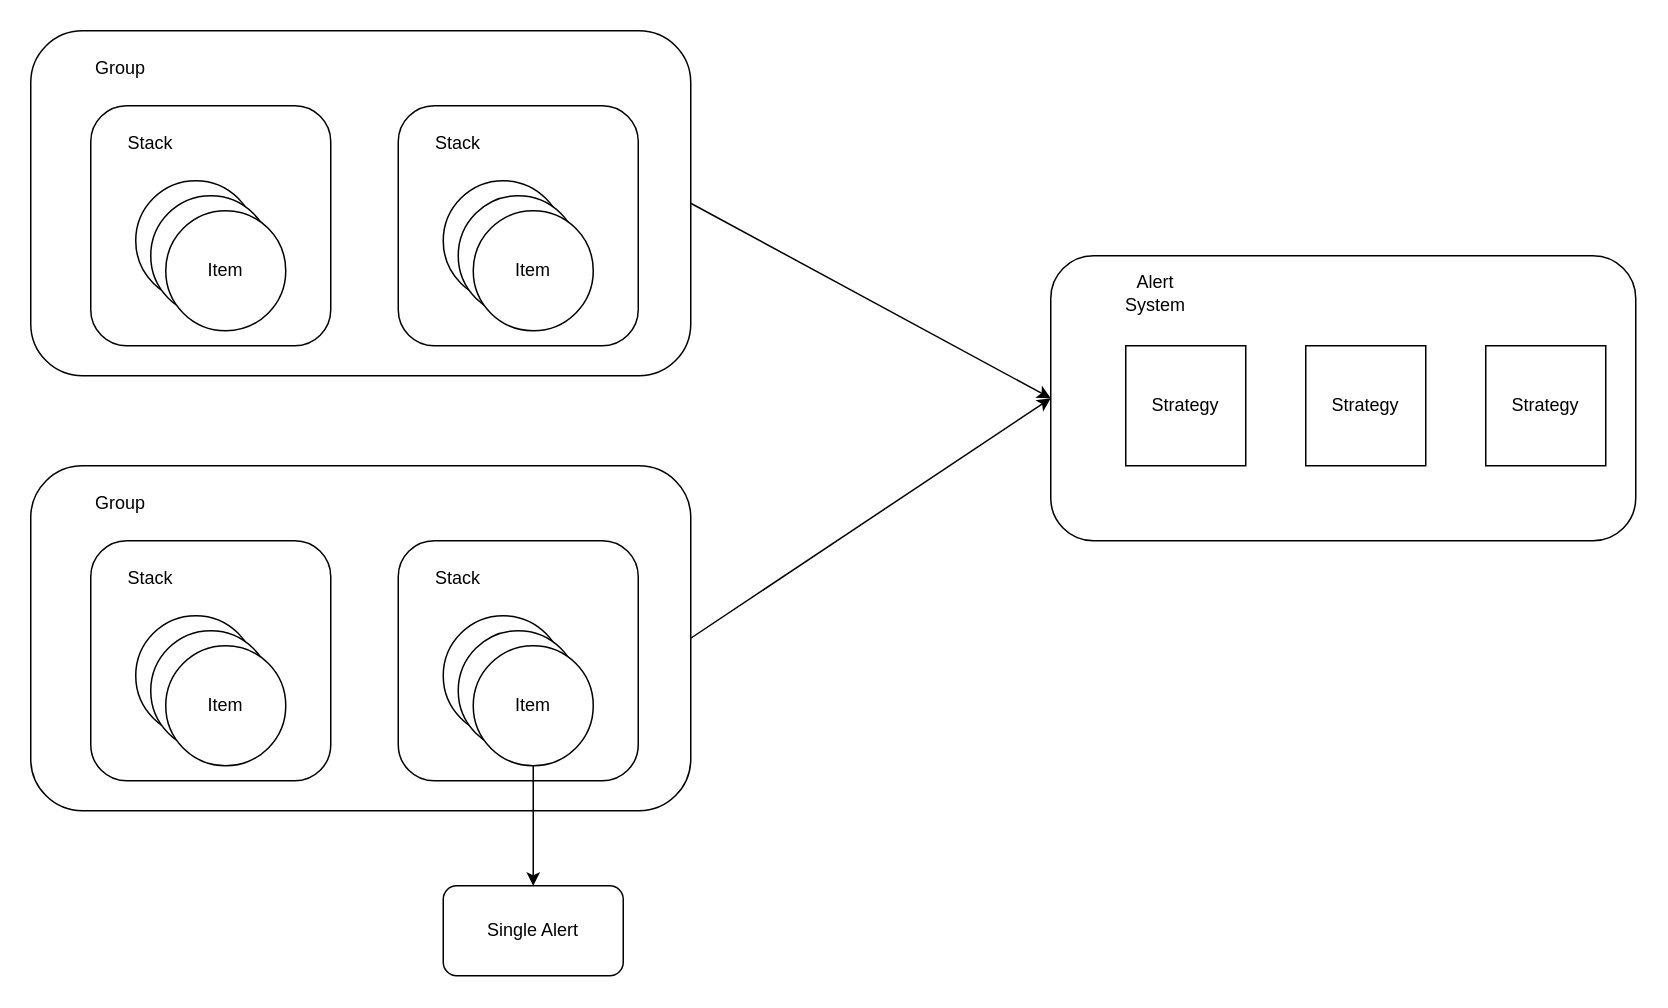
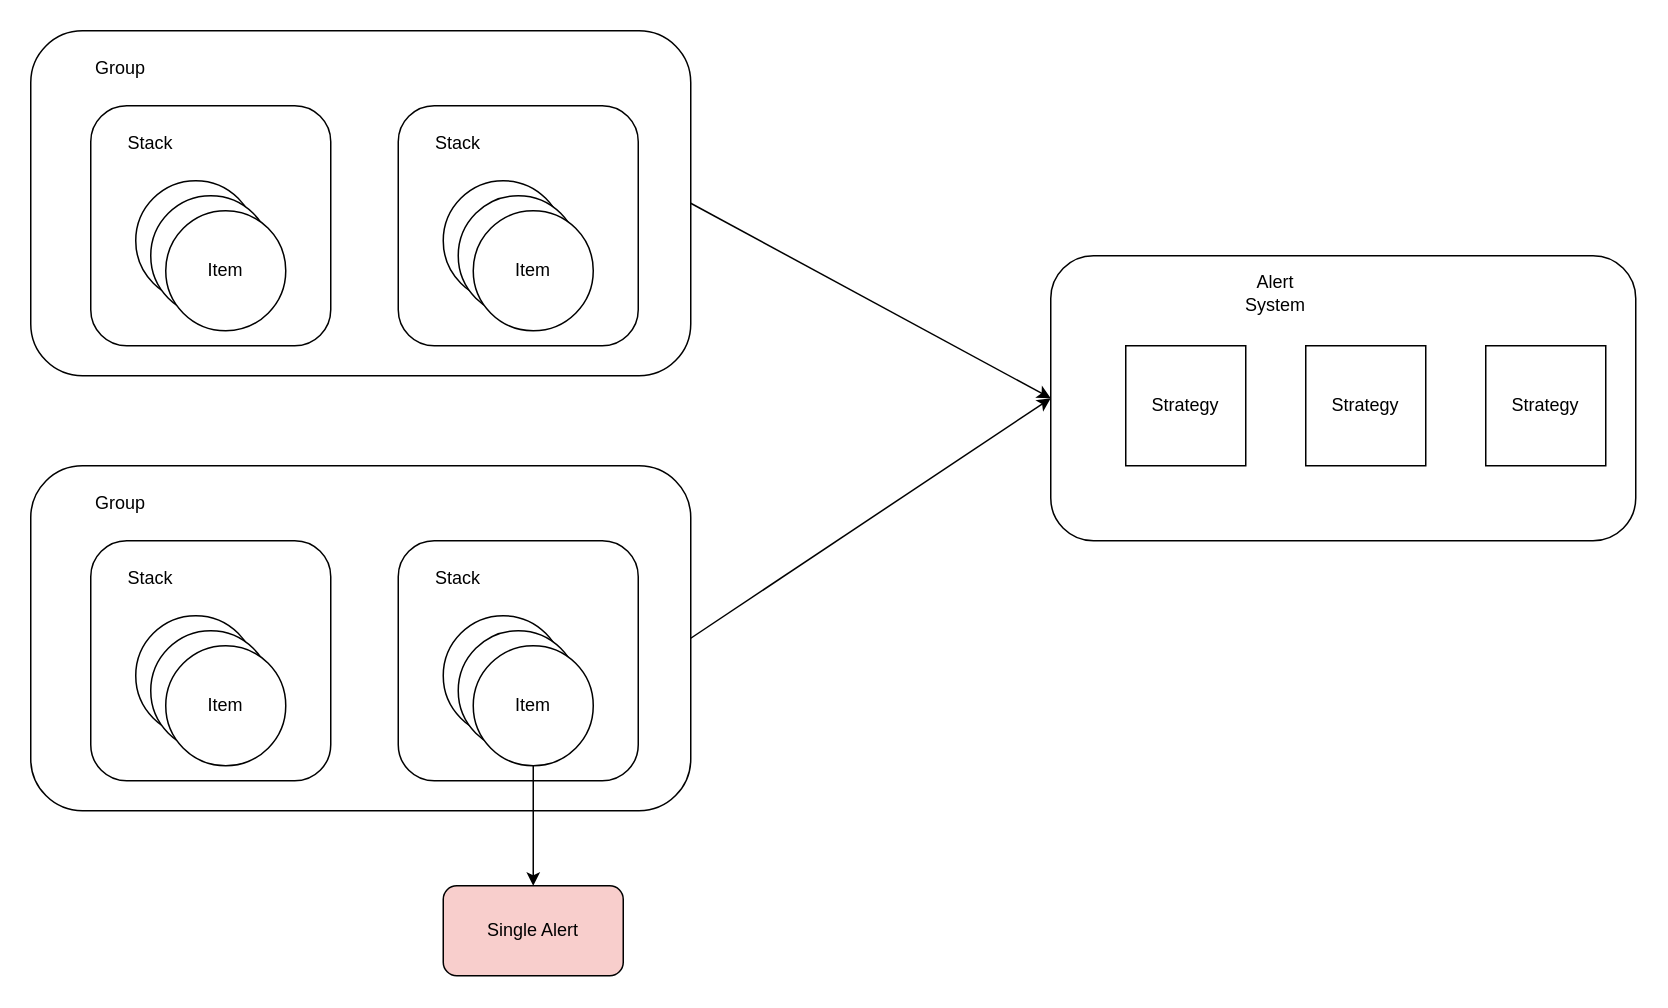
(1156, 293) -> (1276, 293)
(533, 931) -> (533, 931)
